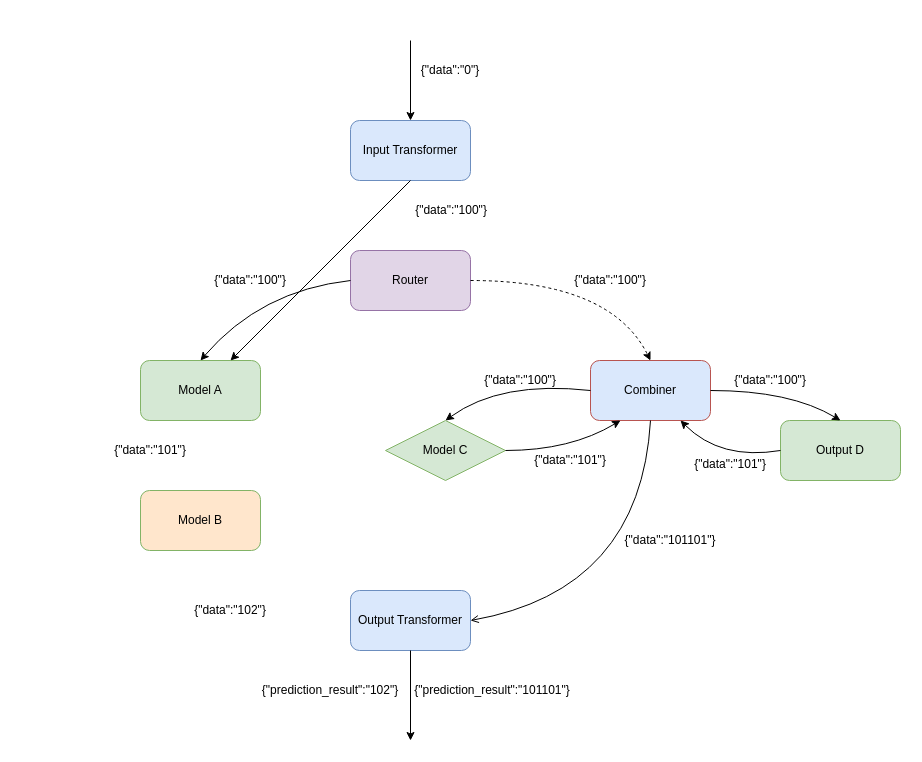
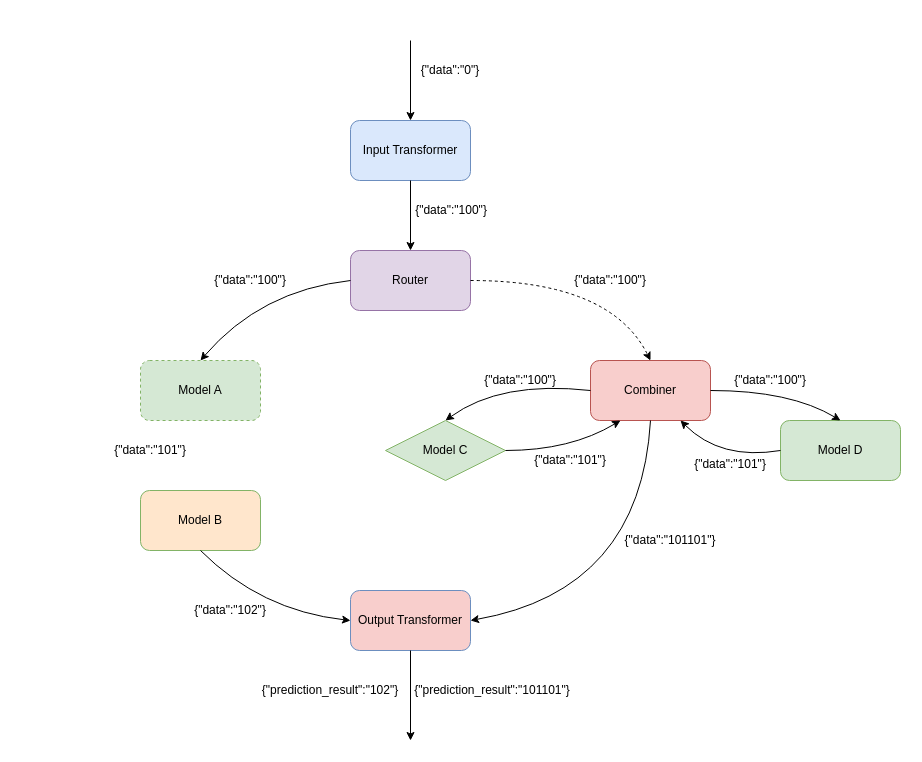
(323, 268) -> (411, 212)
(201, 391) -> (201, 391)
(651, 391) -> (651, 391)
(841, 451) -> (841, 451)
none -> (266, 598)
(477, 619) -> (479, 619)
(411, 621) -> (411, 621)
